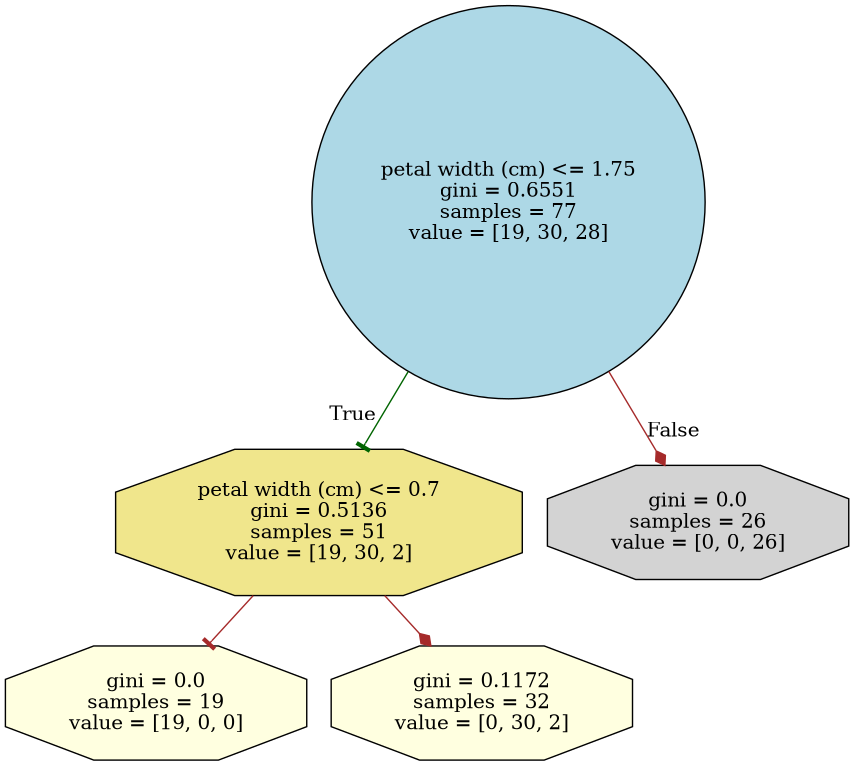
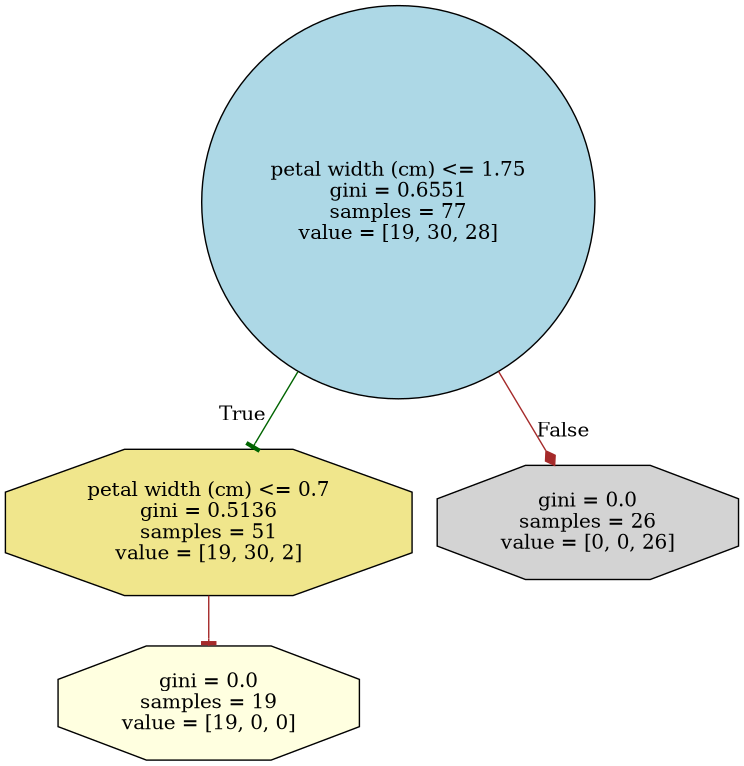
(482, 703) -> none
